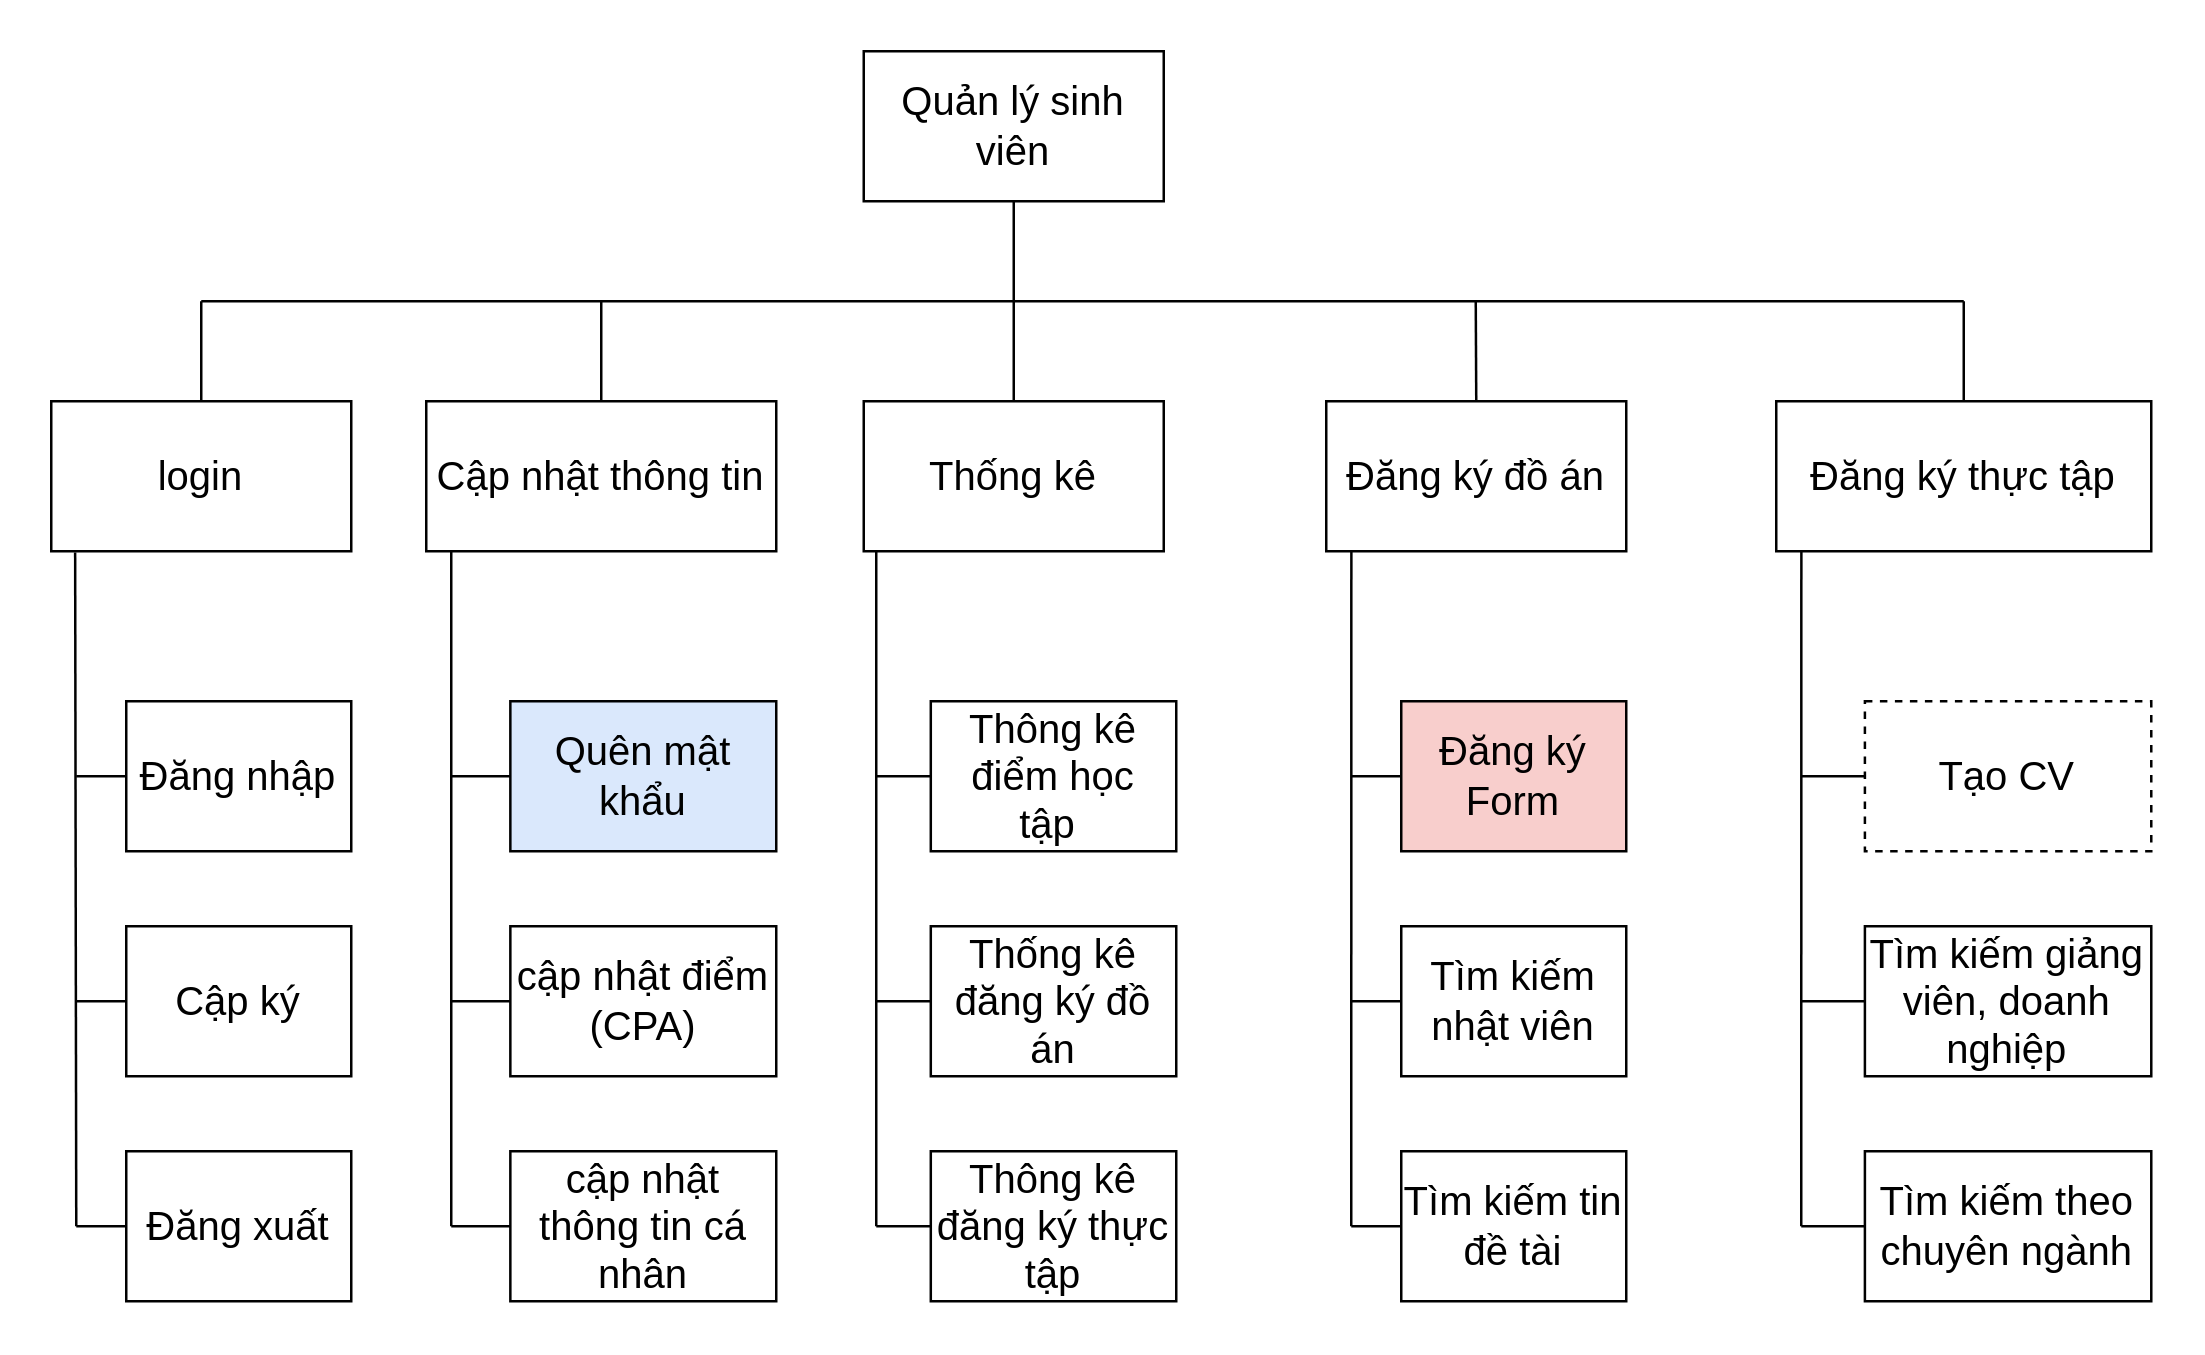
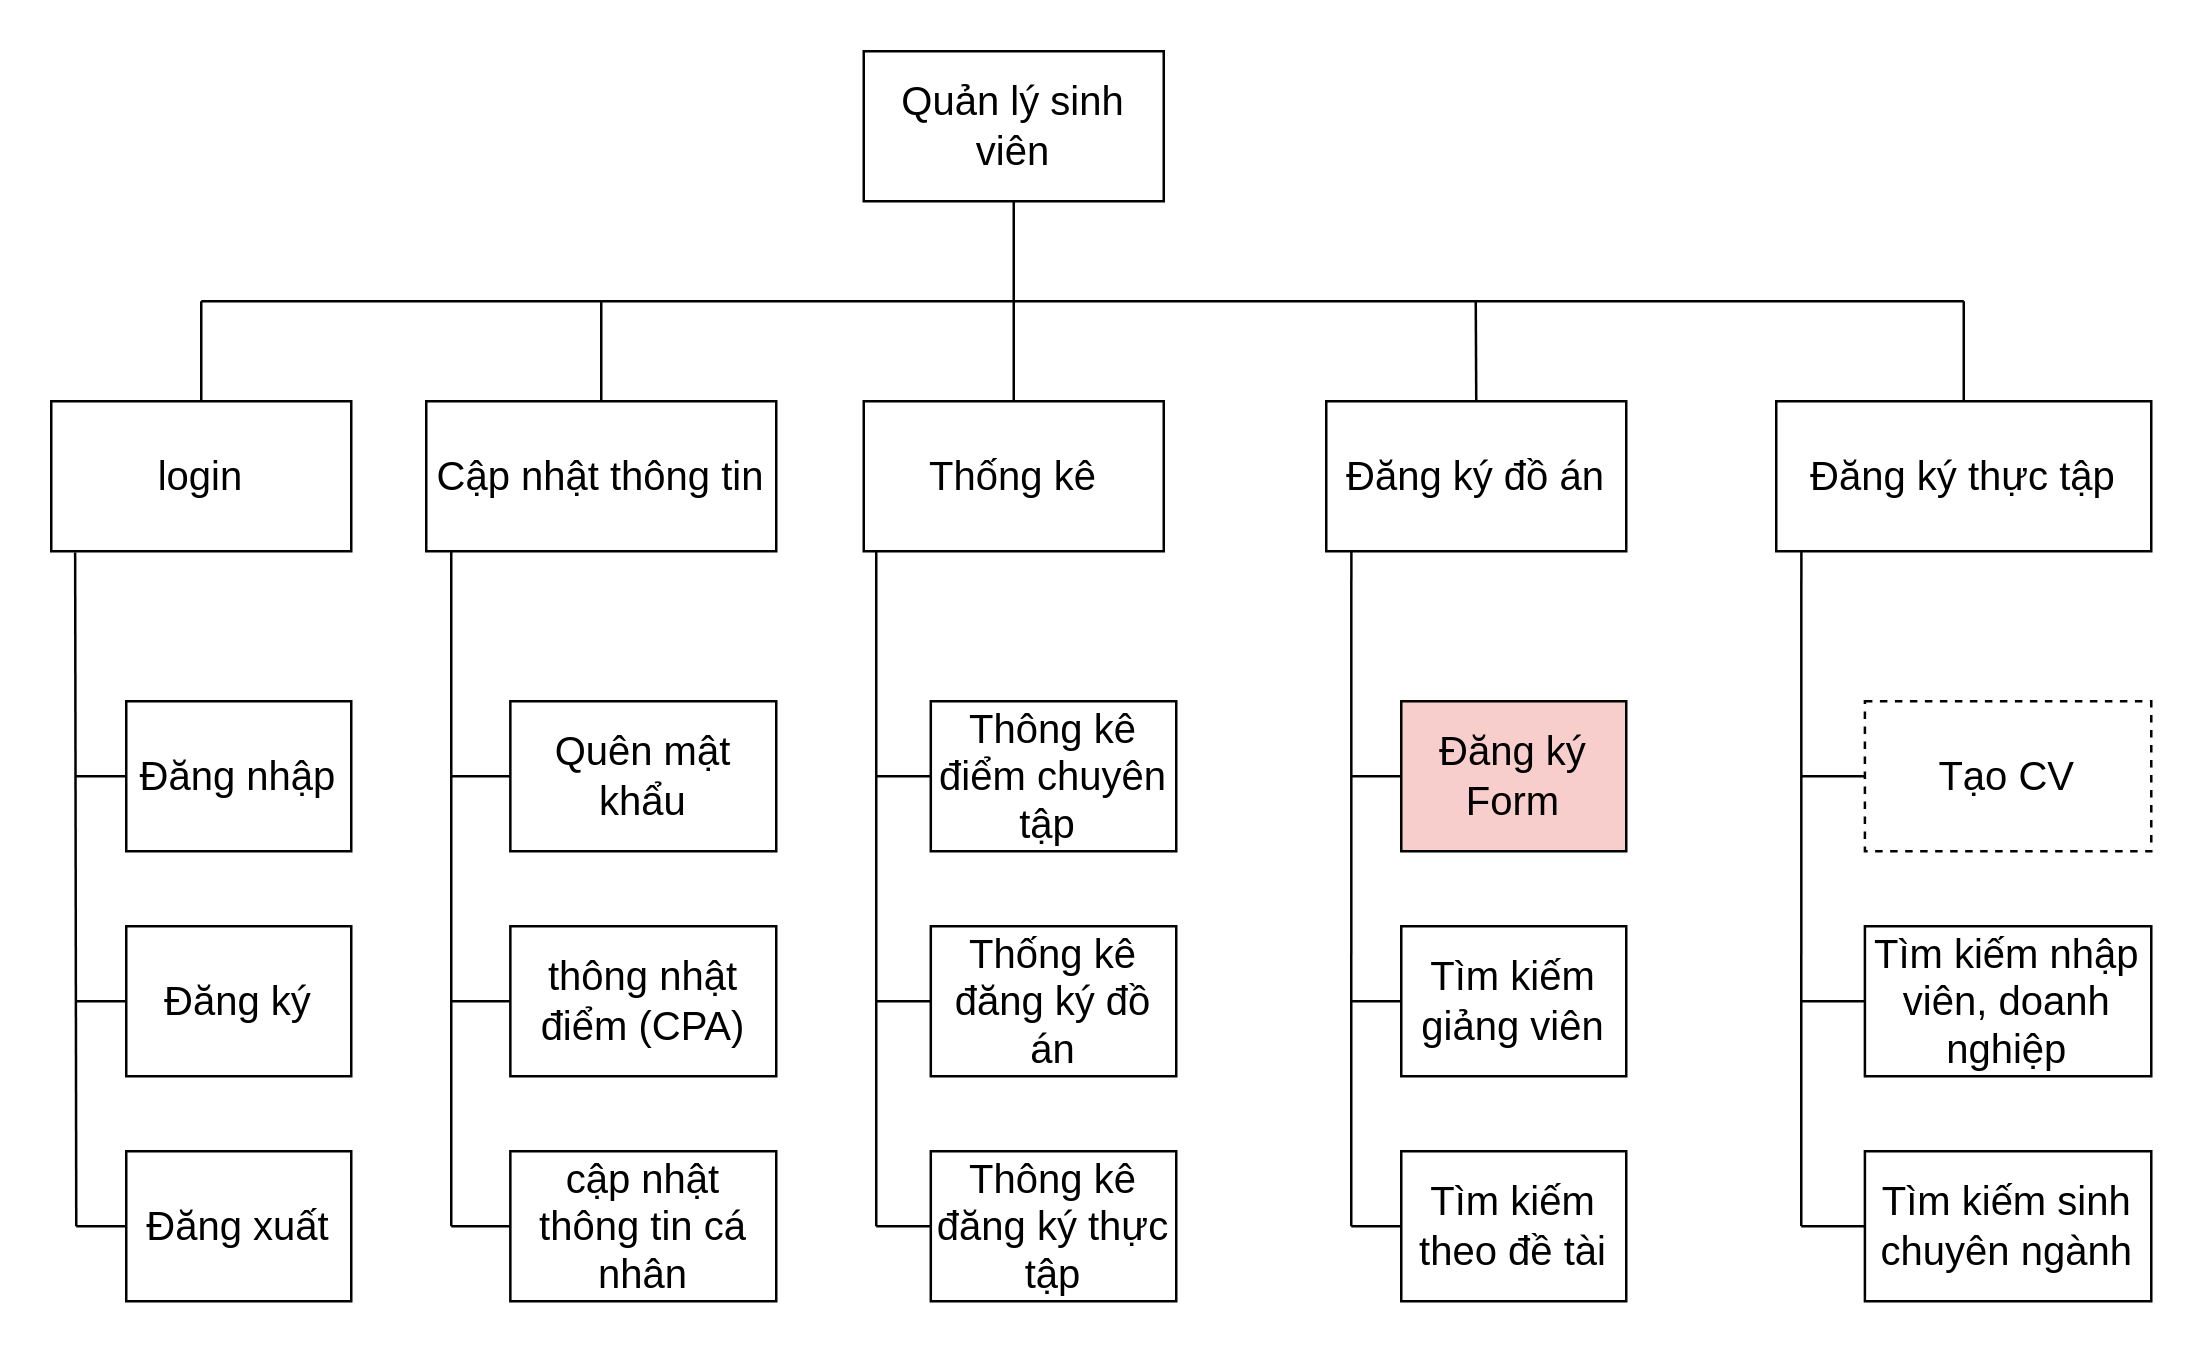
(643, 776) -> (643, 776)
(1054, 776) -> (1054, 776)
(239, 1001) -> (239, 1001)
(644, 1001) -> (644, 1001)
(1514, 1001) -> (1514, 1001)
(2008, 1001) -> (2008, 1001)
(1514, 1226) -> (1514, 1226)
(2008, 1226) -> (2008, 1226)
